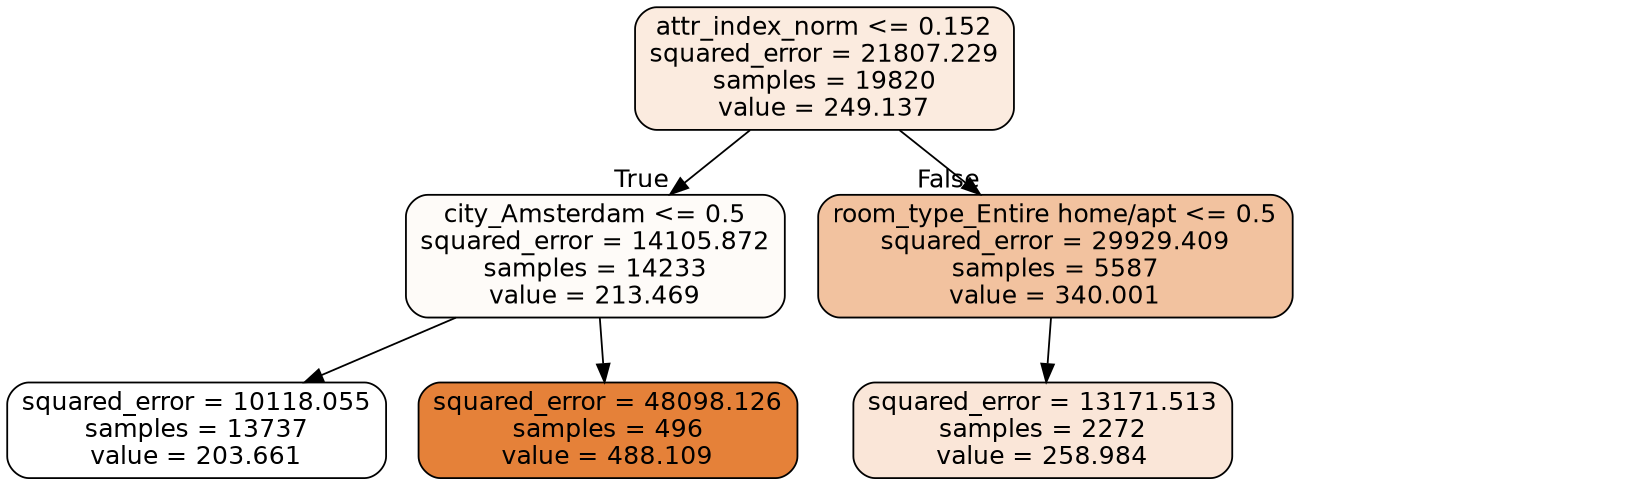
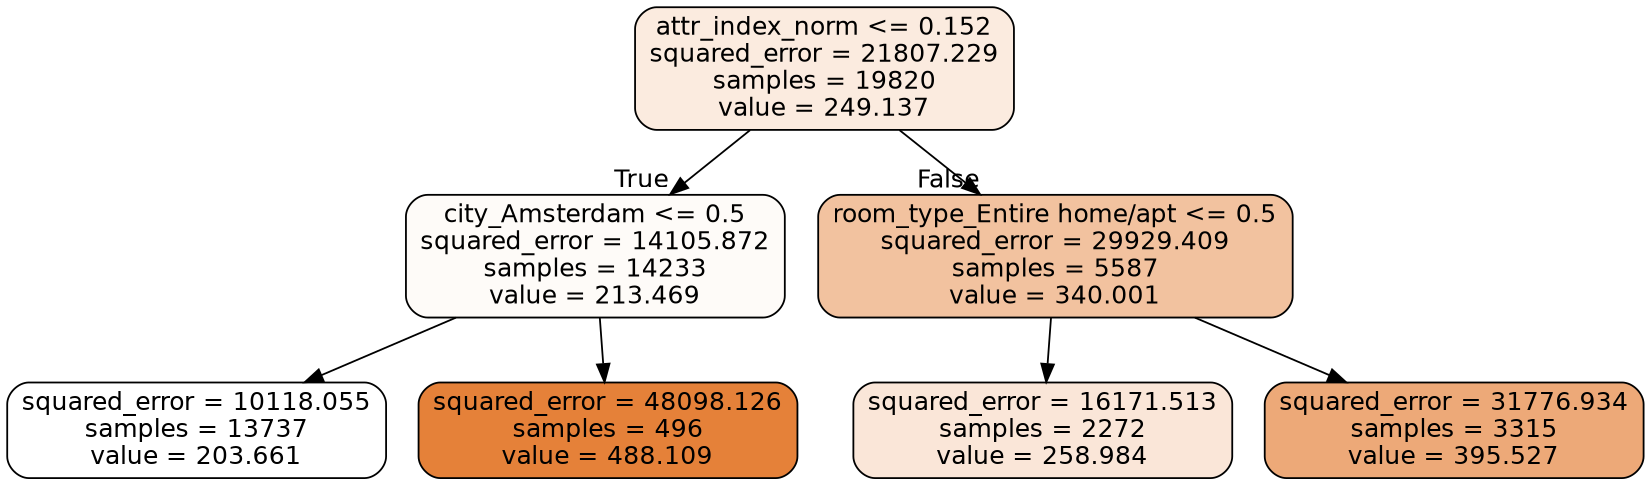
(1043, 430) -> (1043, 430)
none -> (1454, 430)
